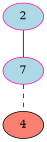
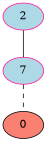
(23, 125) -> (23, 125)
